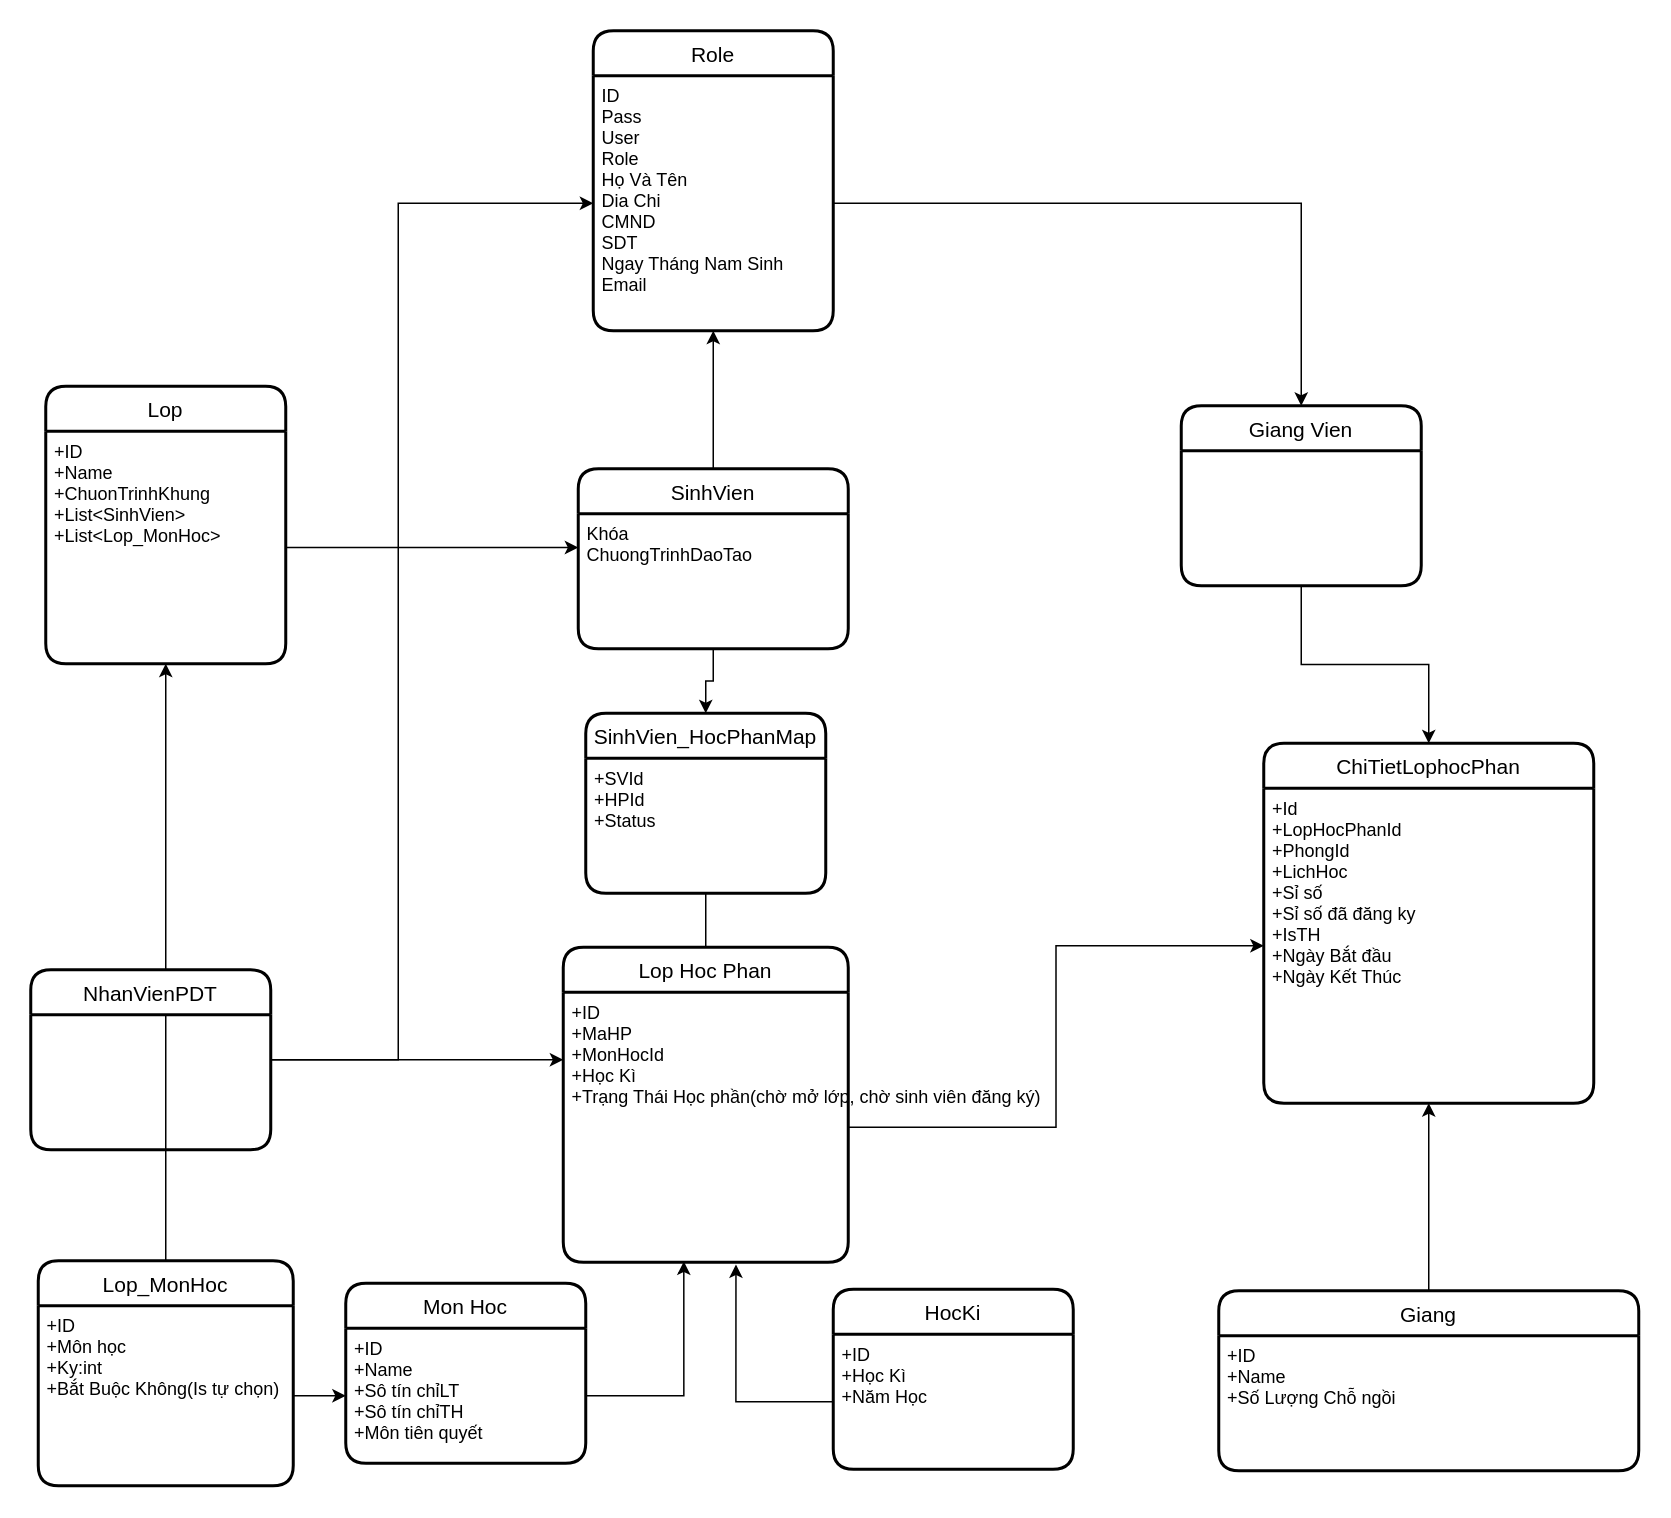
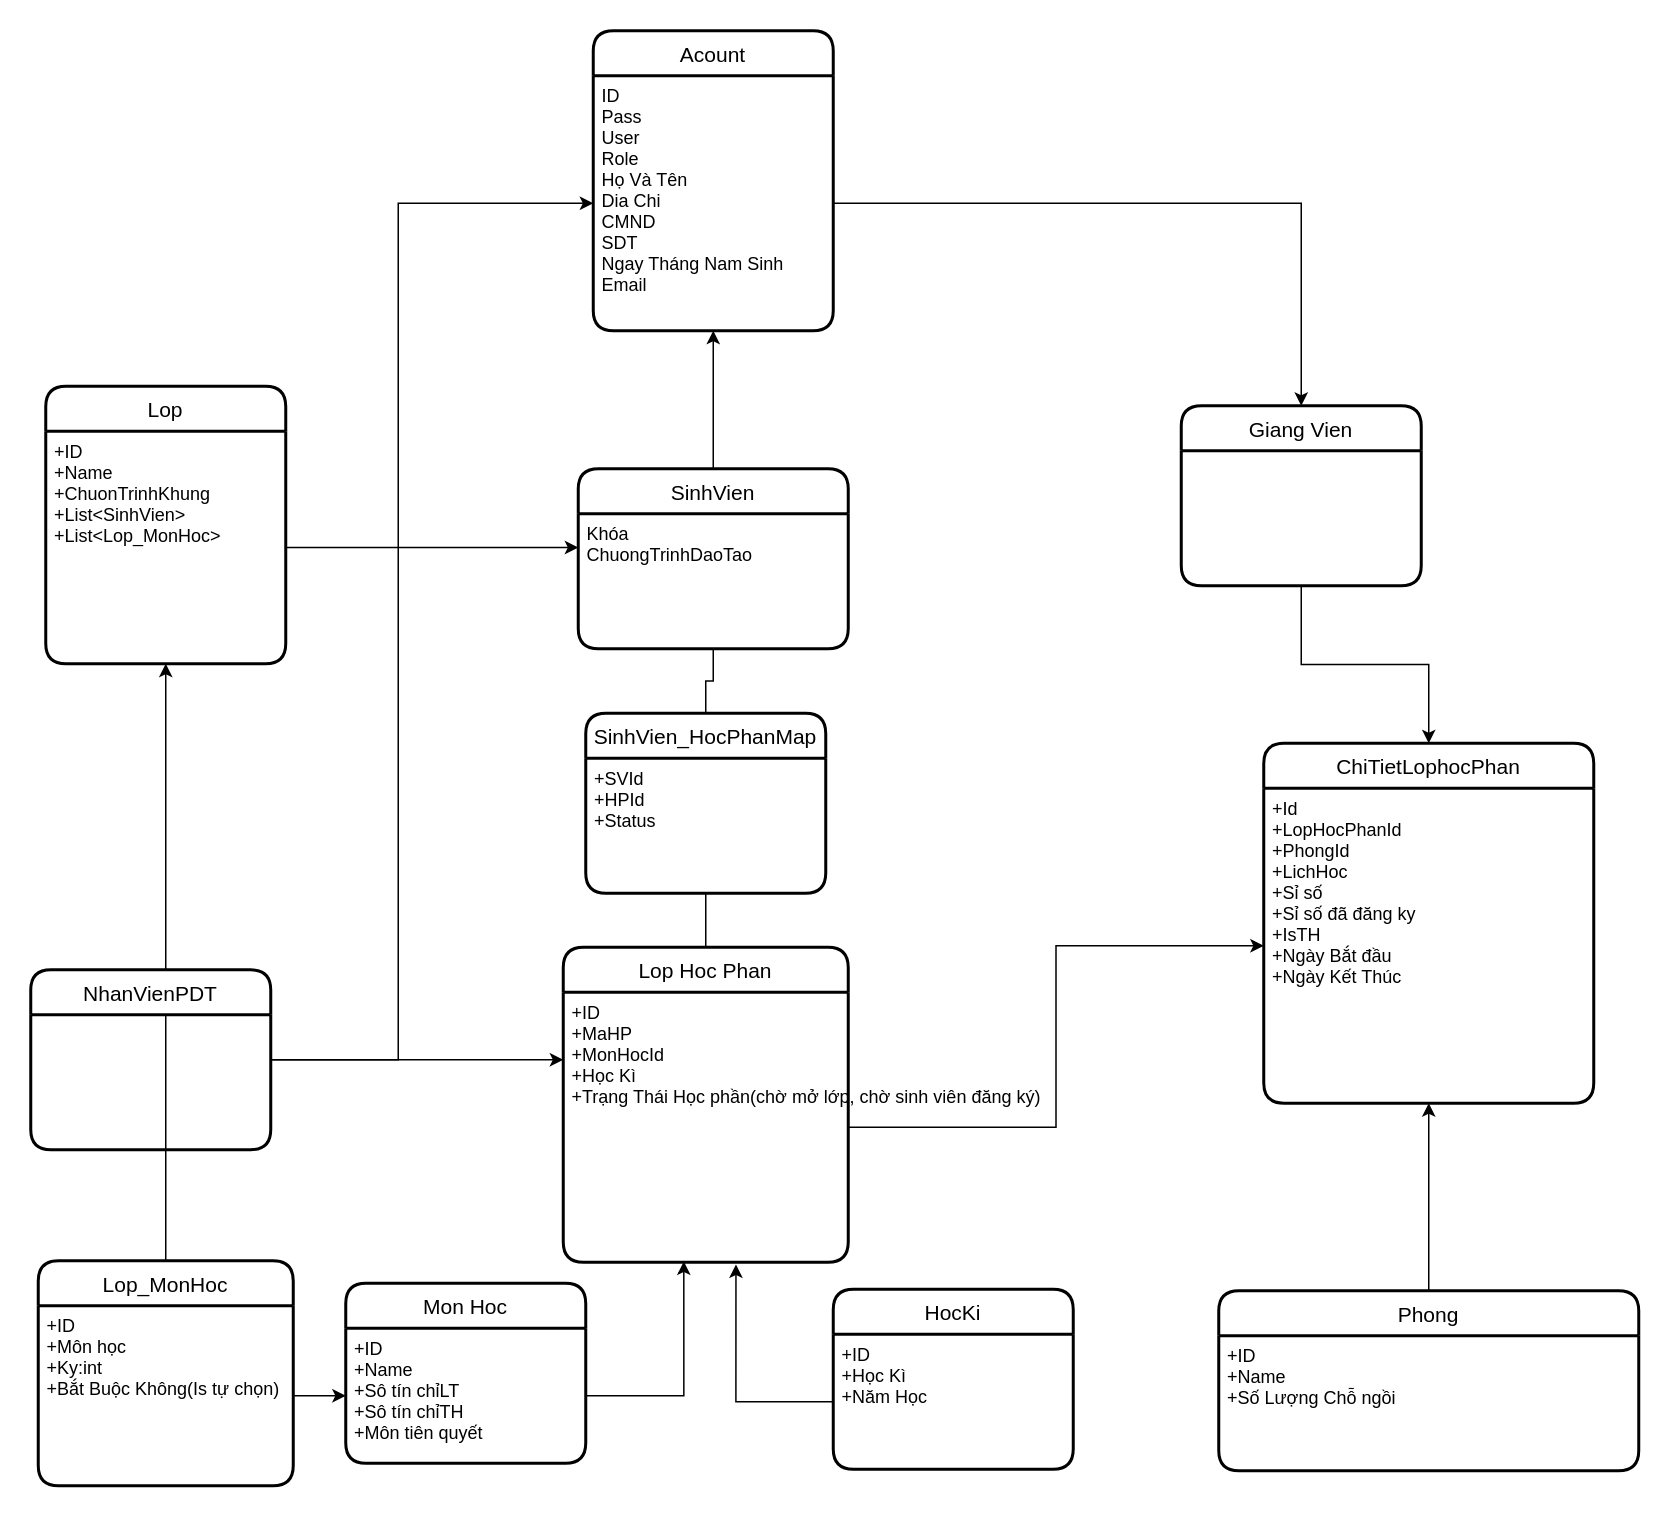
(713, 55) -> (713, 55)
(706, 702) -> (706, 706)
(1428, 1315) -> (1428, 1315)
